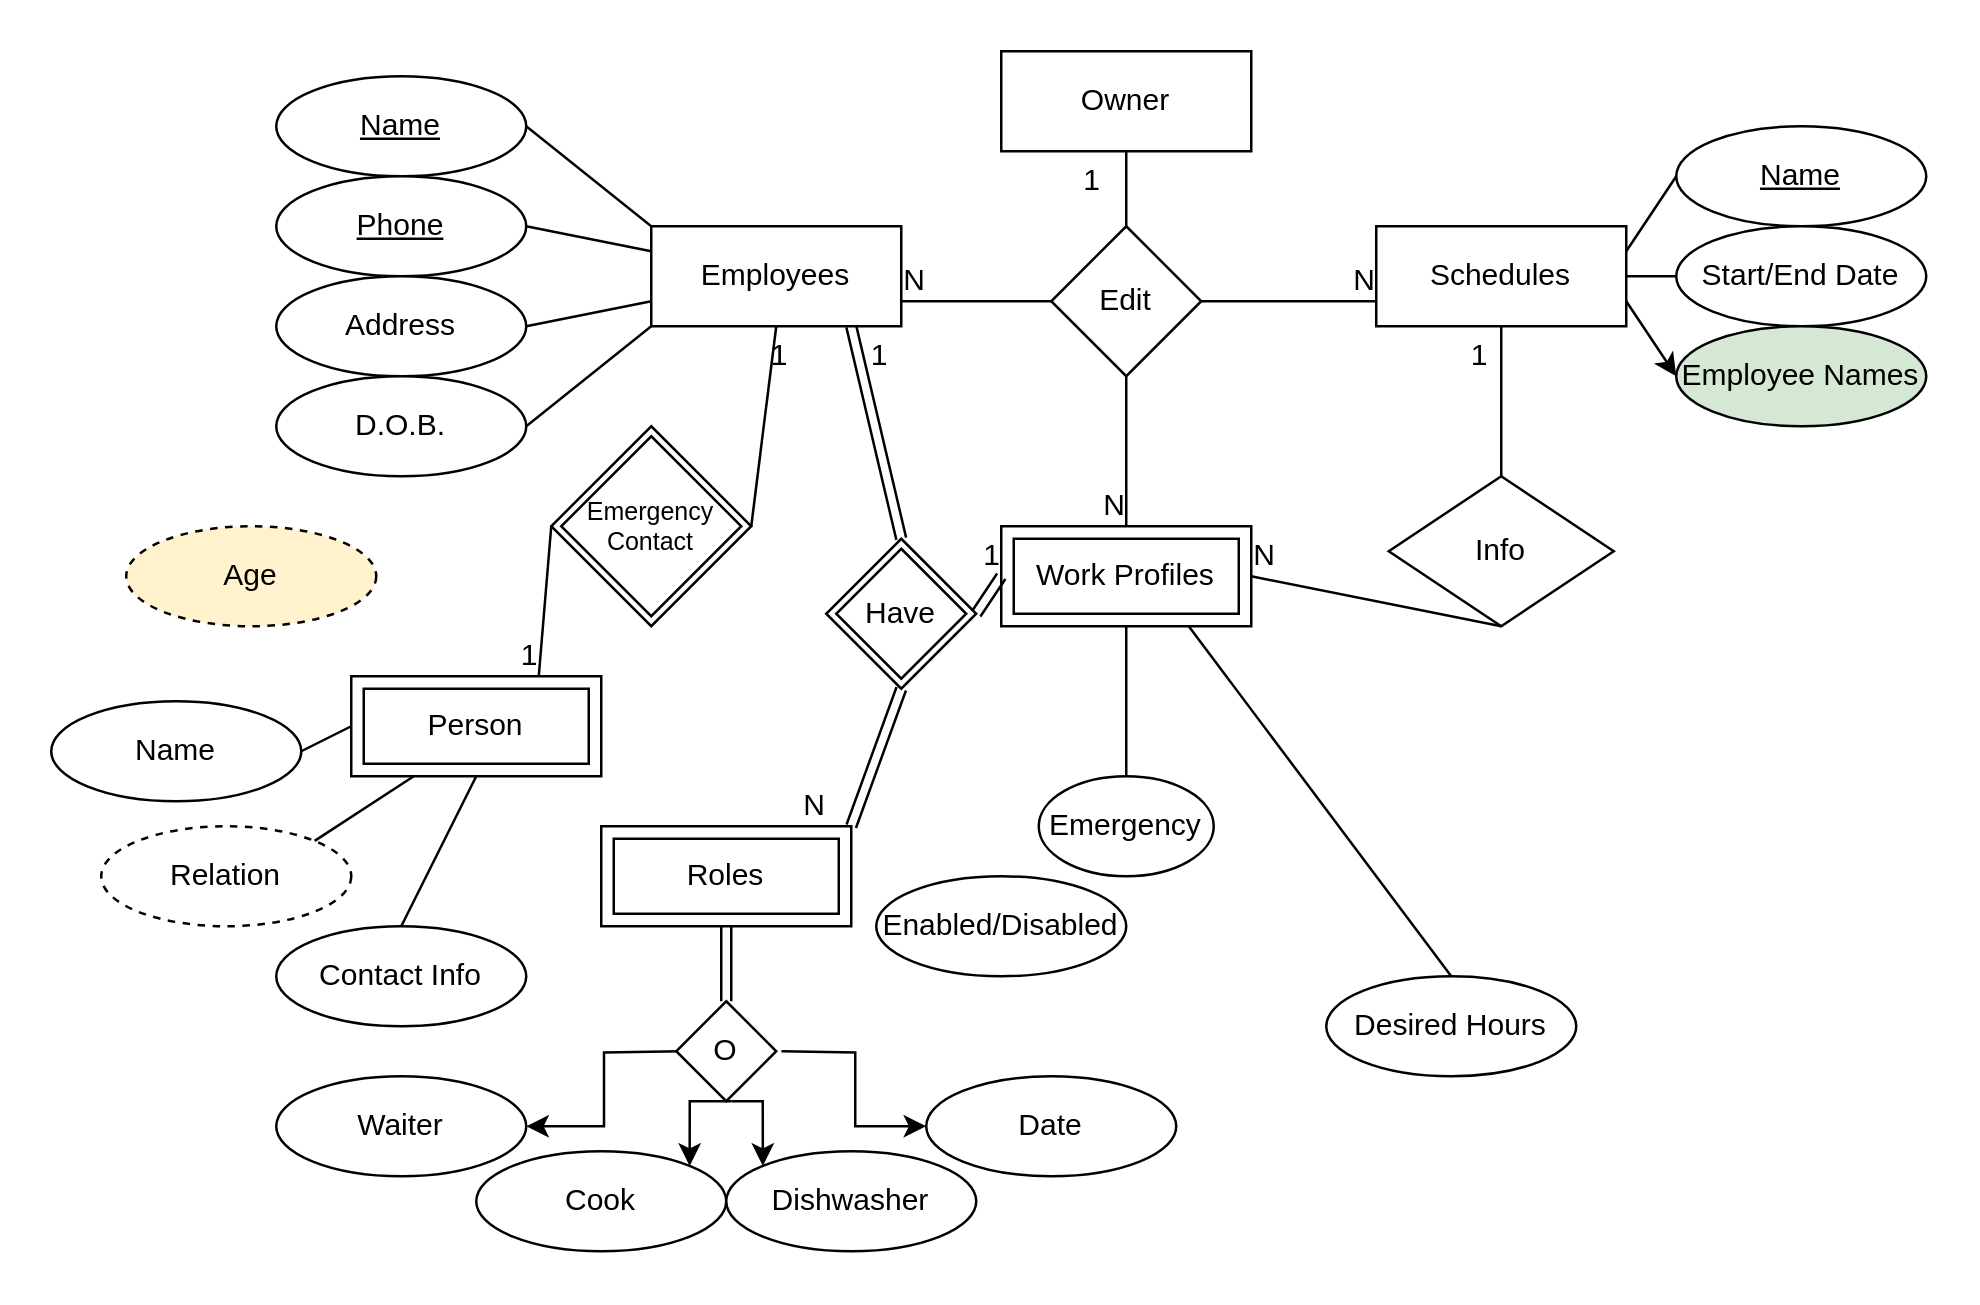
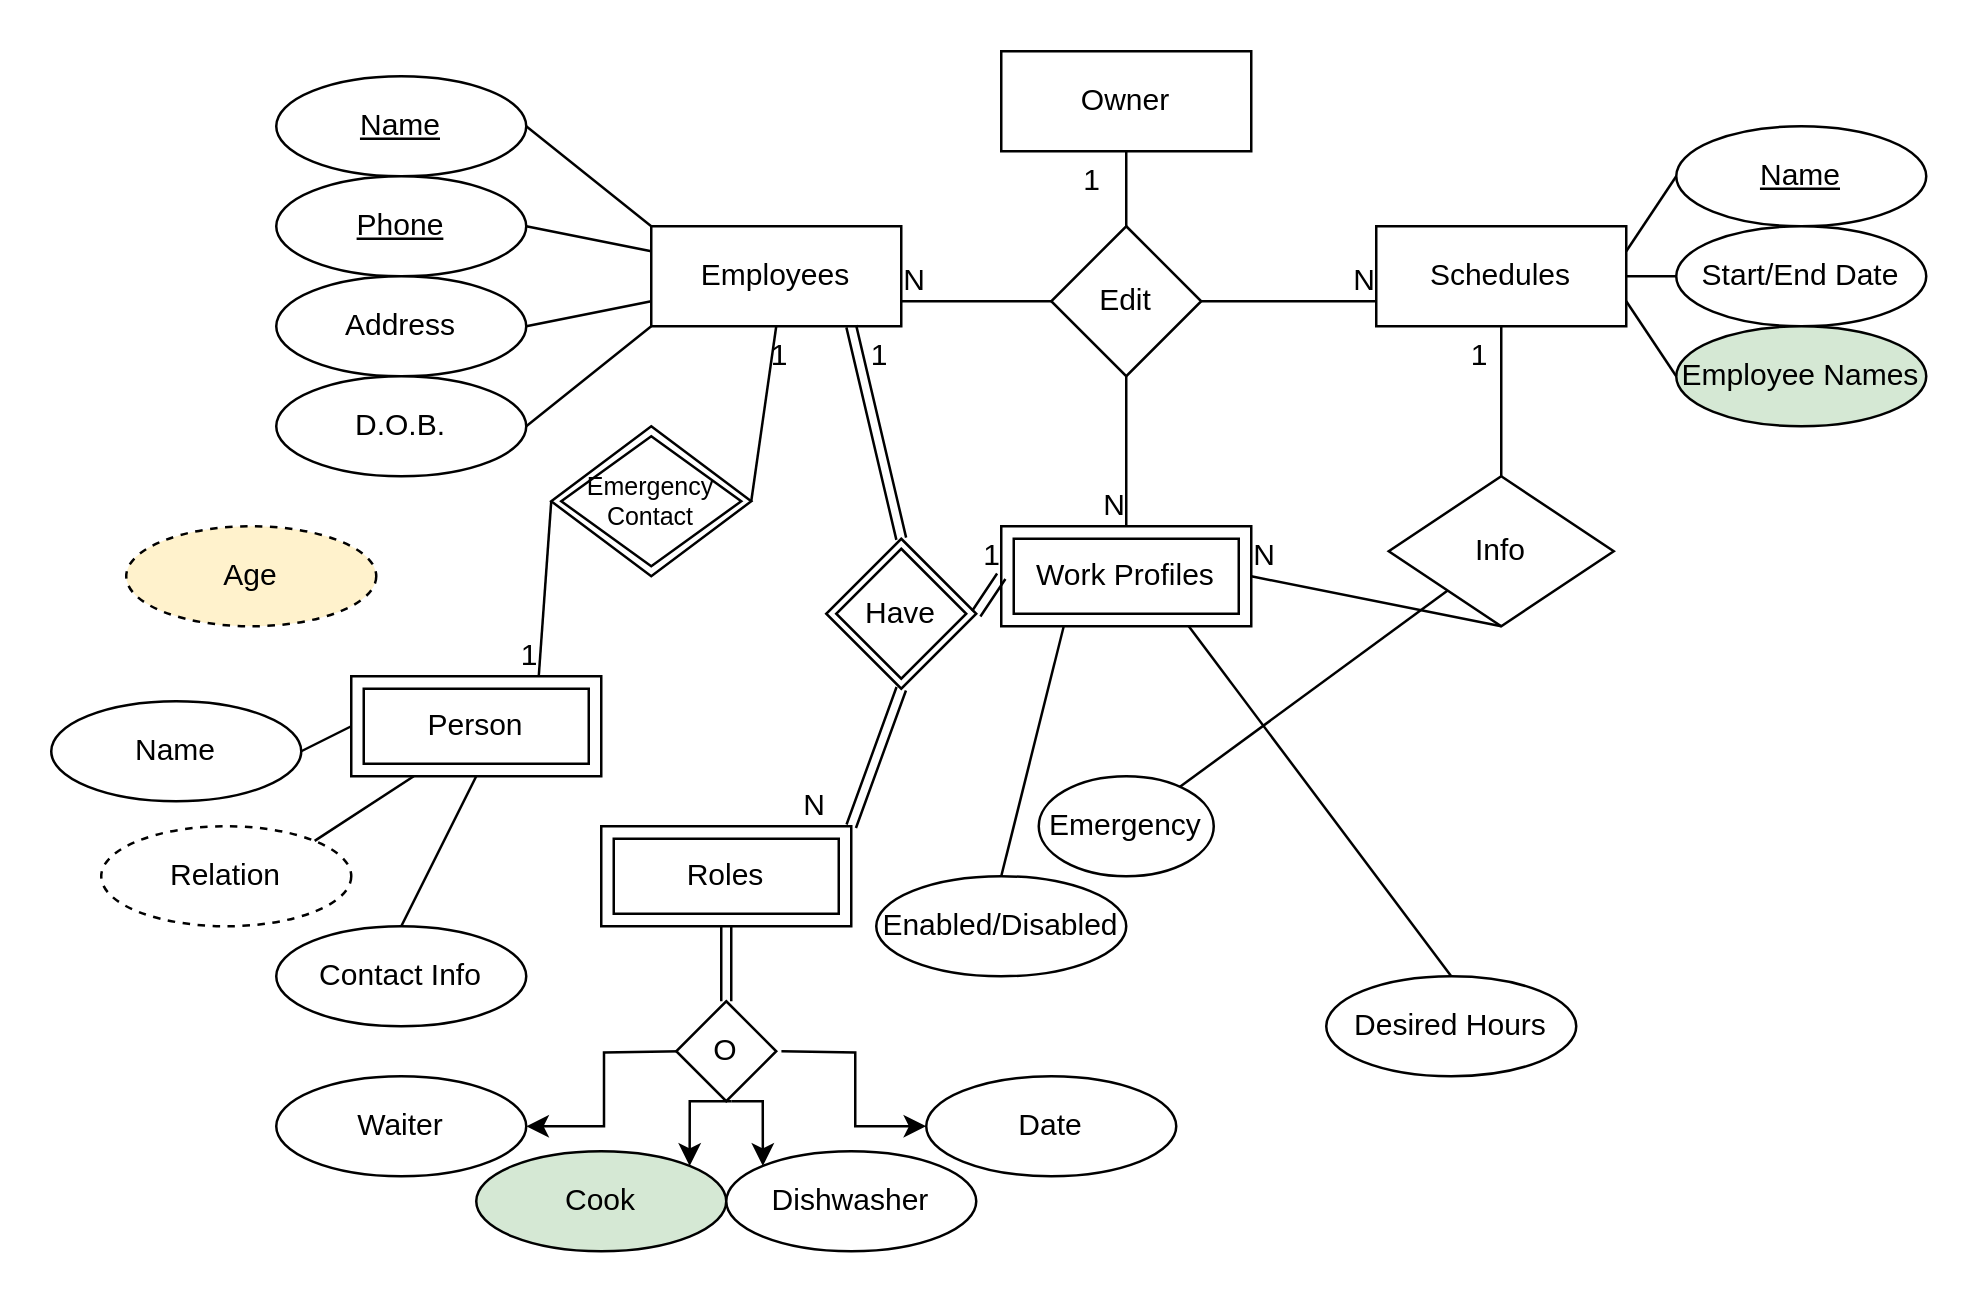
(1666, 361) -> (1671, 368)
(651, 526) -> (651, 501)
(1126, 701) -> (1341, 669)
none -> (1032, 752)
(601, 1201) -> (601, 1201)
